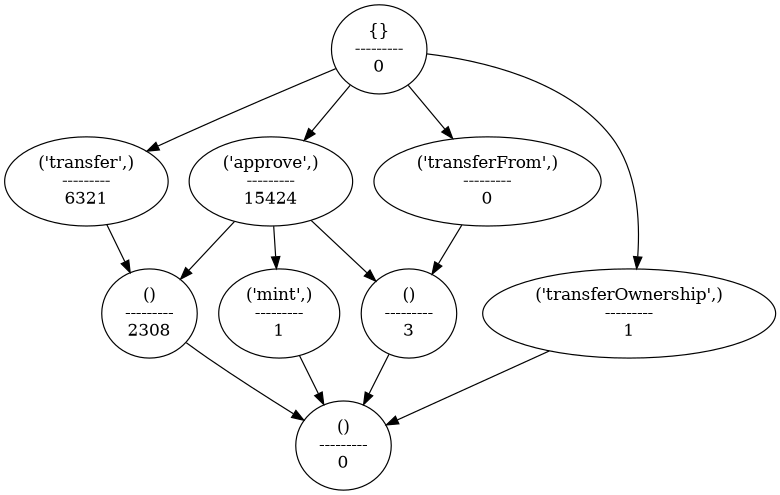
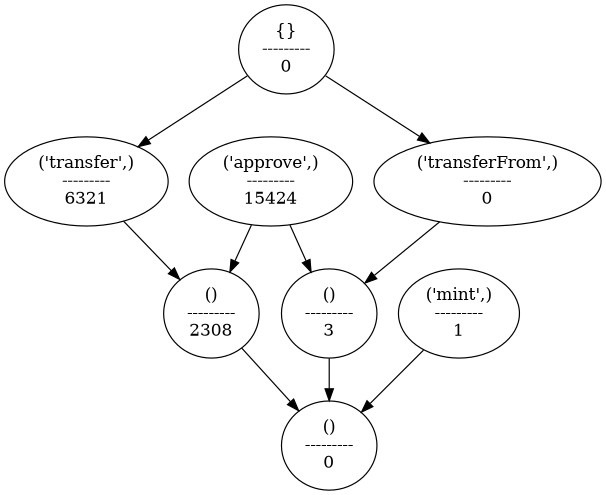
(331, 108) -> none
(275, 241) -> none
(629, 313) -> none
